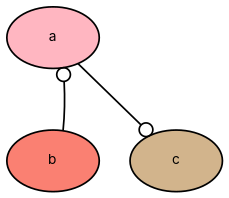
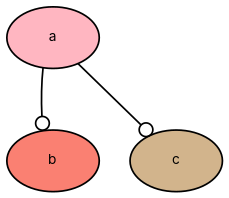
(65, 106) -> (42, 92)
